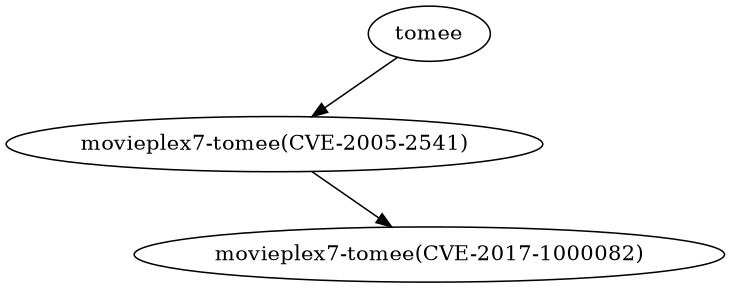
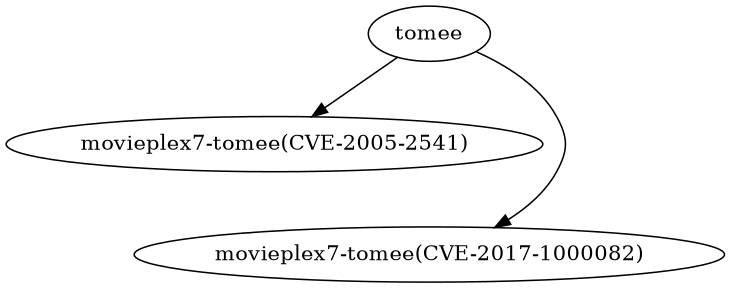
(345, 195) -> (561, 127)
